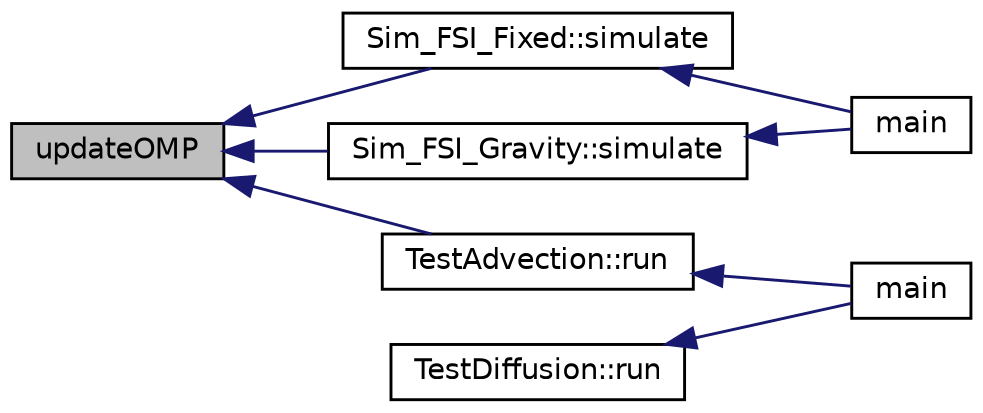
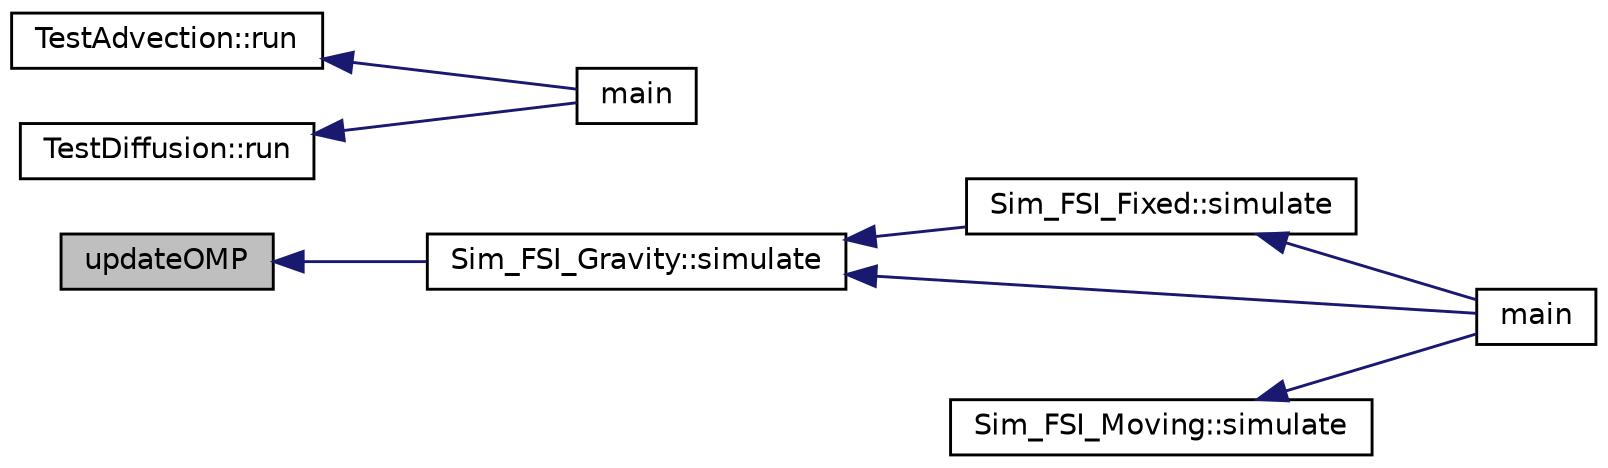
(342, 92) -> (921, 232)
(342, 210) -> none
none -> (1161, 427)
